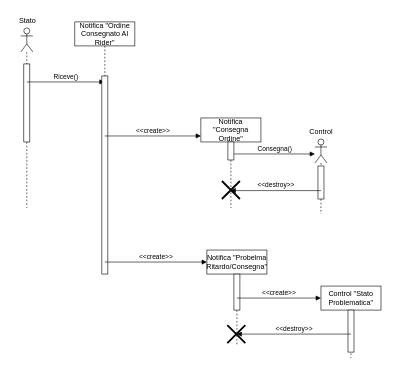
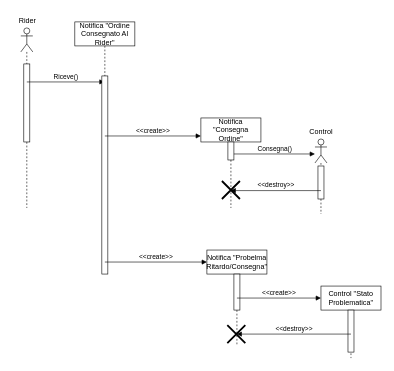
(28, 21) -> (28, 21)
